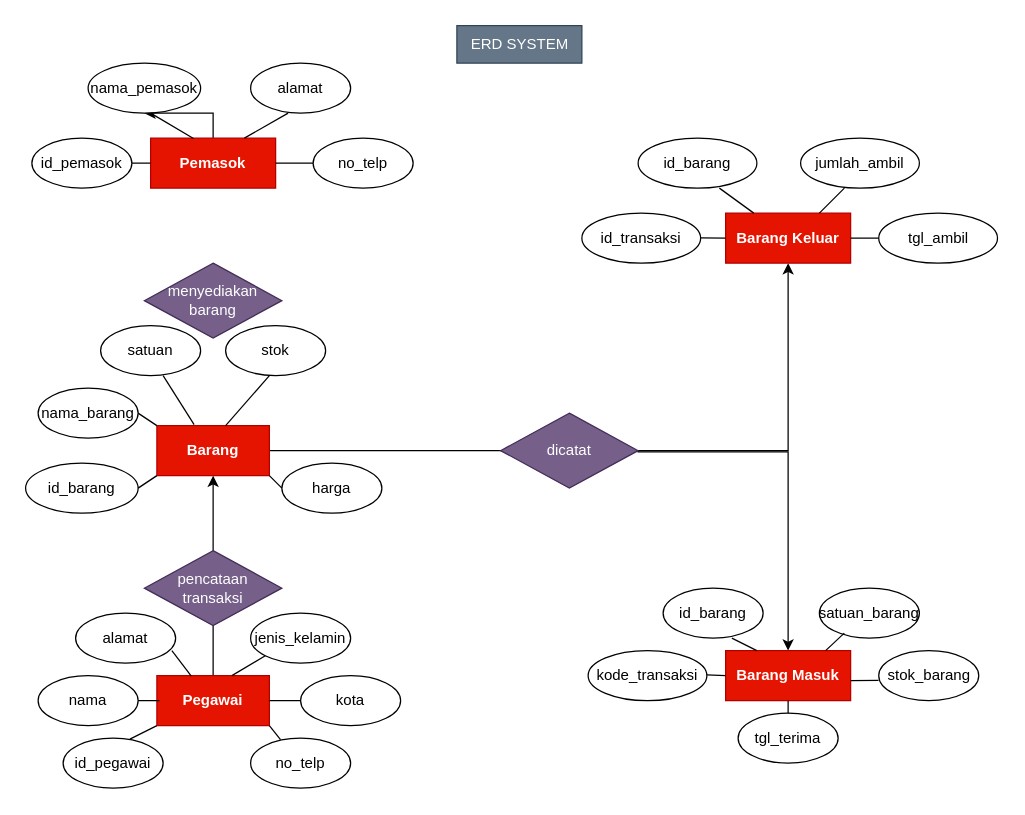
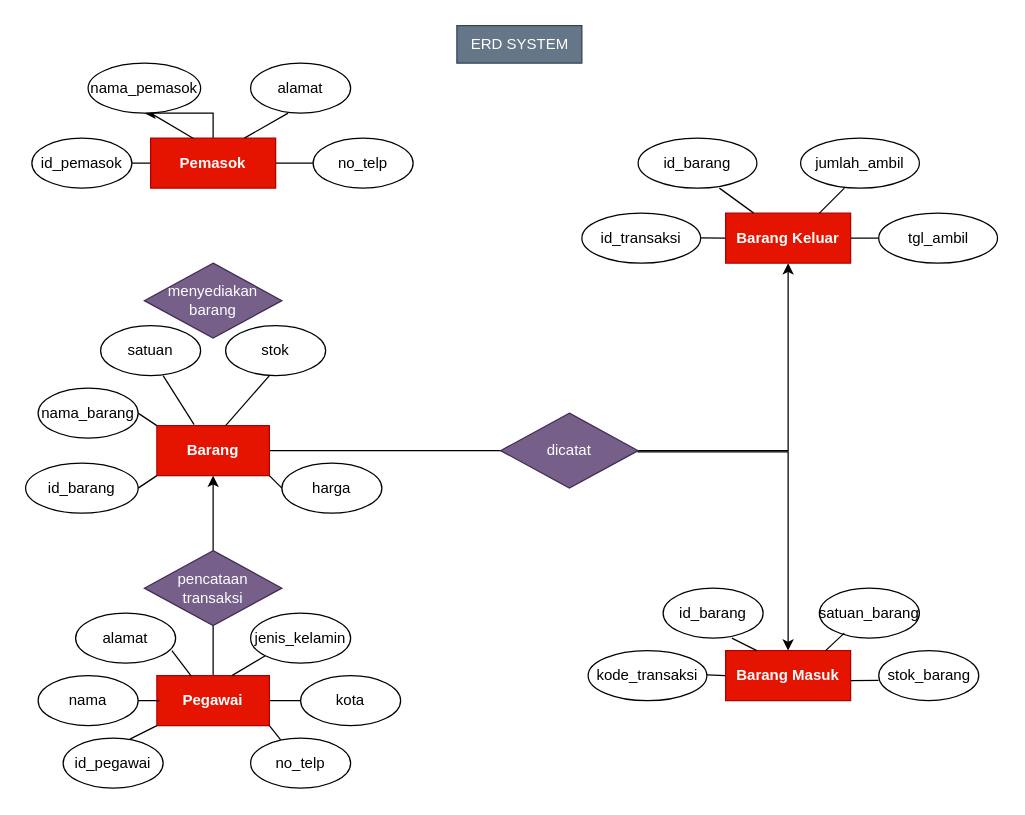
(788, 707) -> none
(788, 738) -> none
